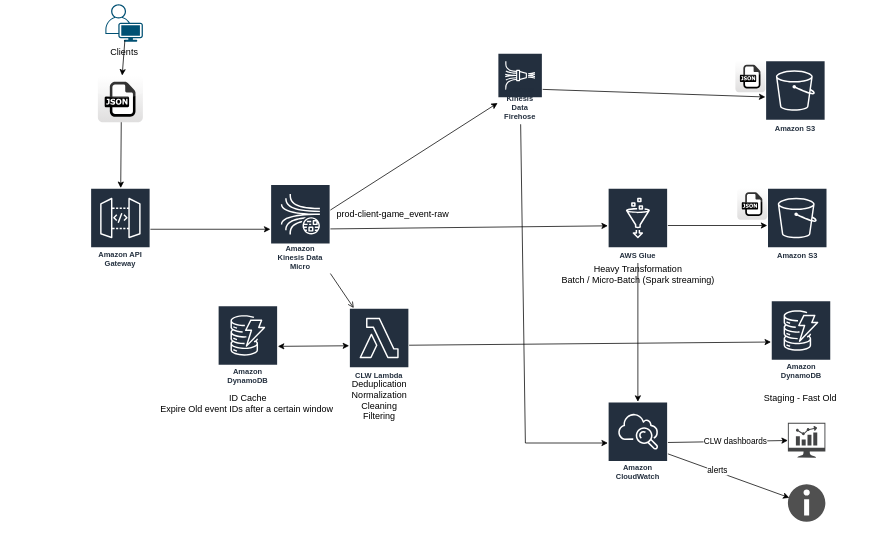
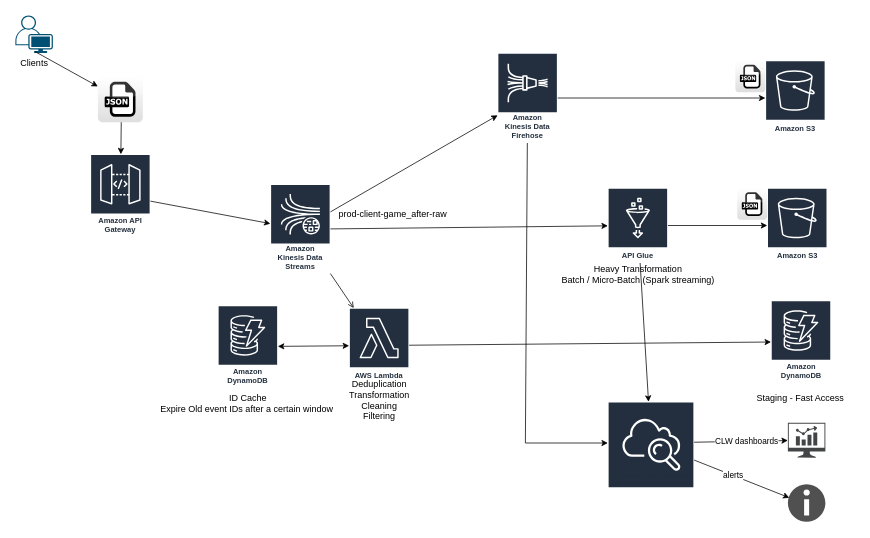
(124, 23) -> (34, 34)
(520, 89) -> (528, 98)
(393, 214) -> (393, 214)
(120, 229) -> (120, 195)
(638, 255) -> (638, 255)
(300, 262) -> (300, 262)
(379, 375) -> (379, 375)
(802, 398) -> (802, 398)
(380, 400) -> (380, 400)
(638, 443) -> (651, 443)
